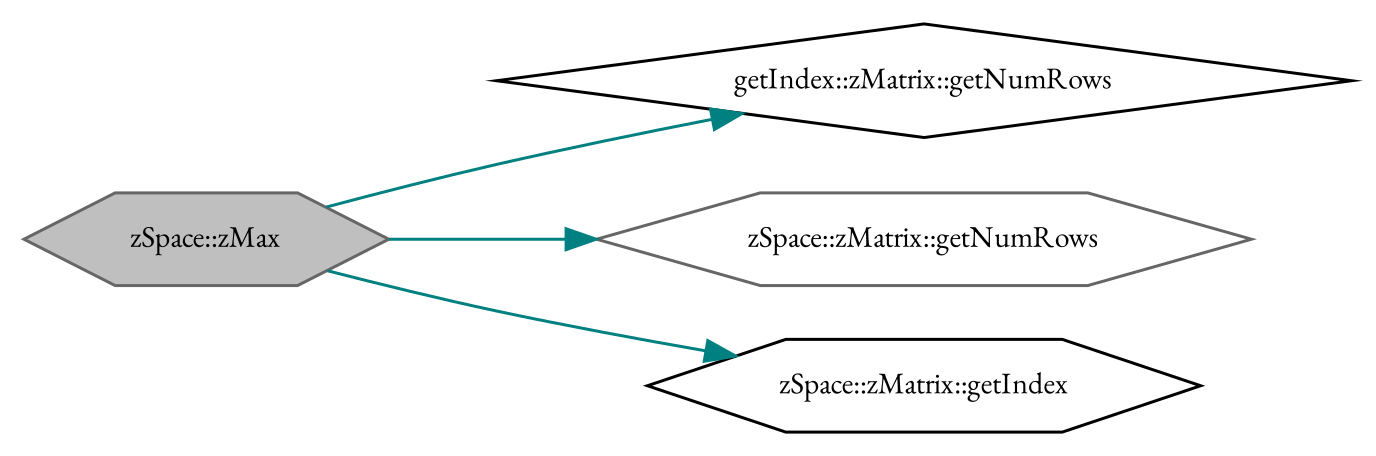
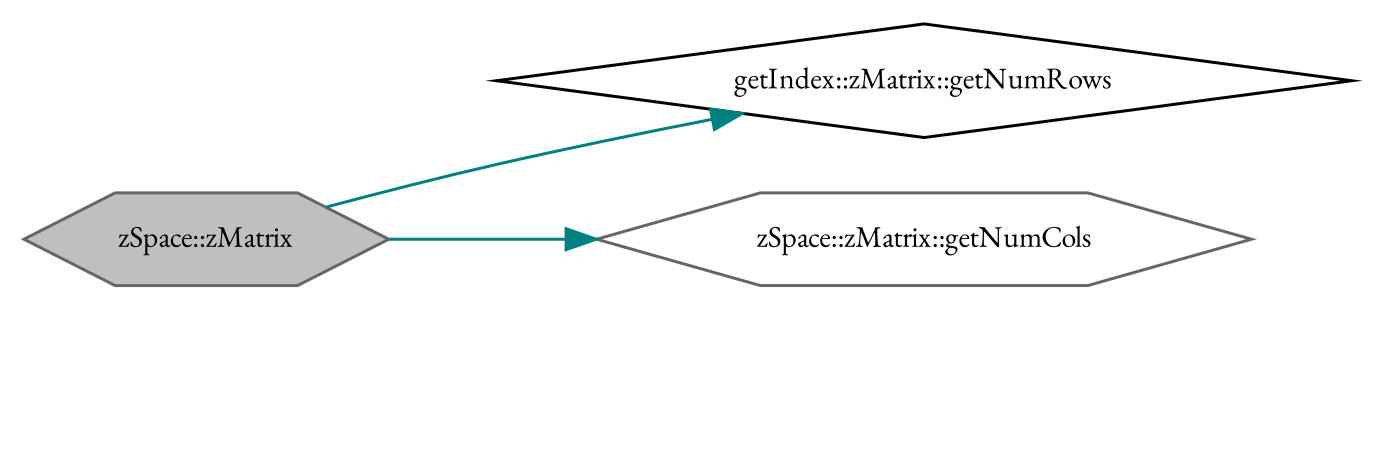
(206, 239) -> (206, 239)
(924, 239) -> (924, 239)
(924, 386) -> none
